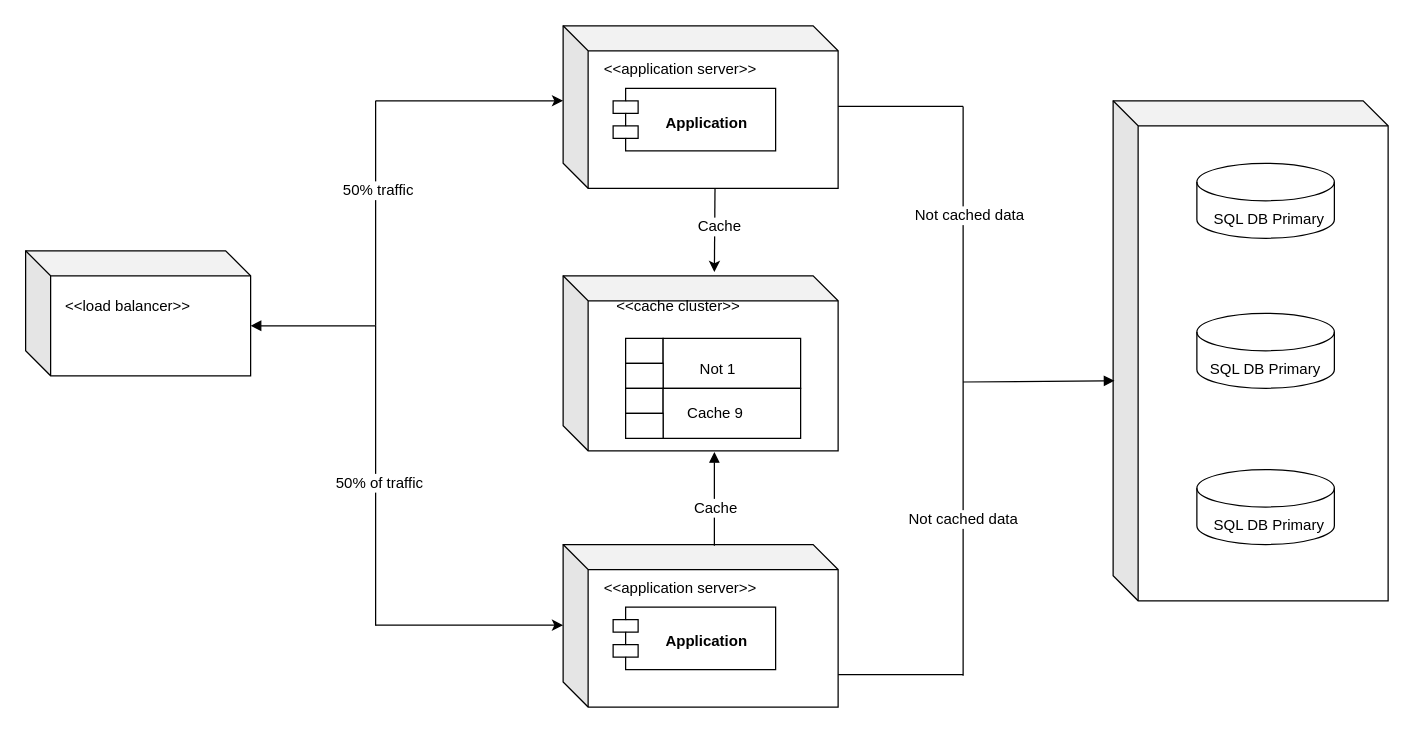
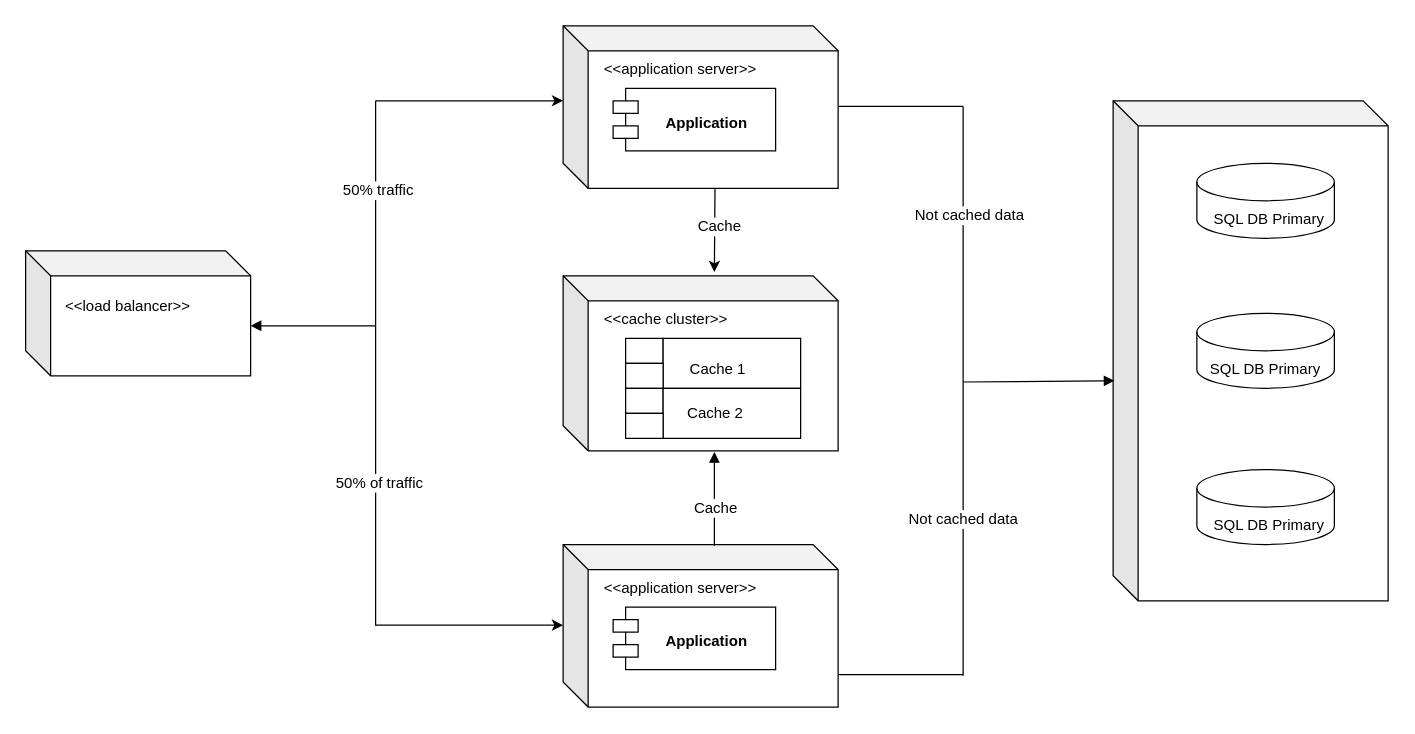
(696, 307) -> (683, 319)
(718, 369) -> (718, 369)
(716, 413) -> (716, 413)
